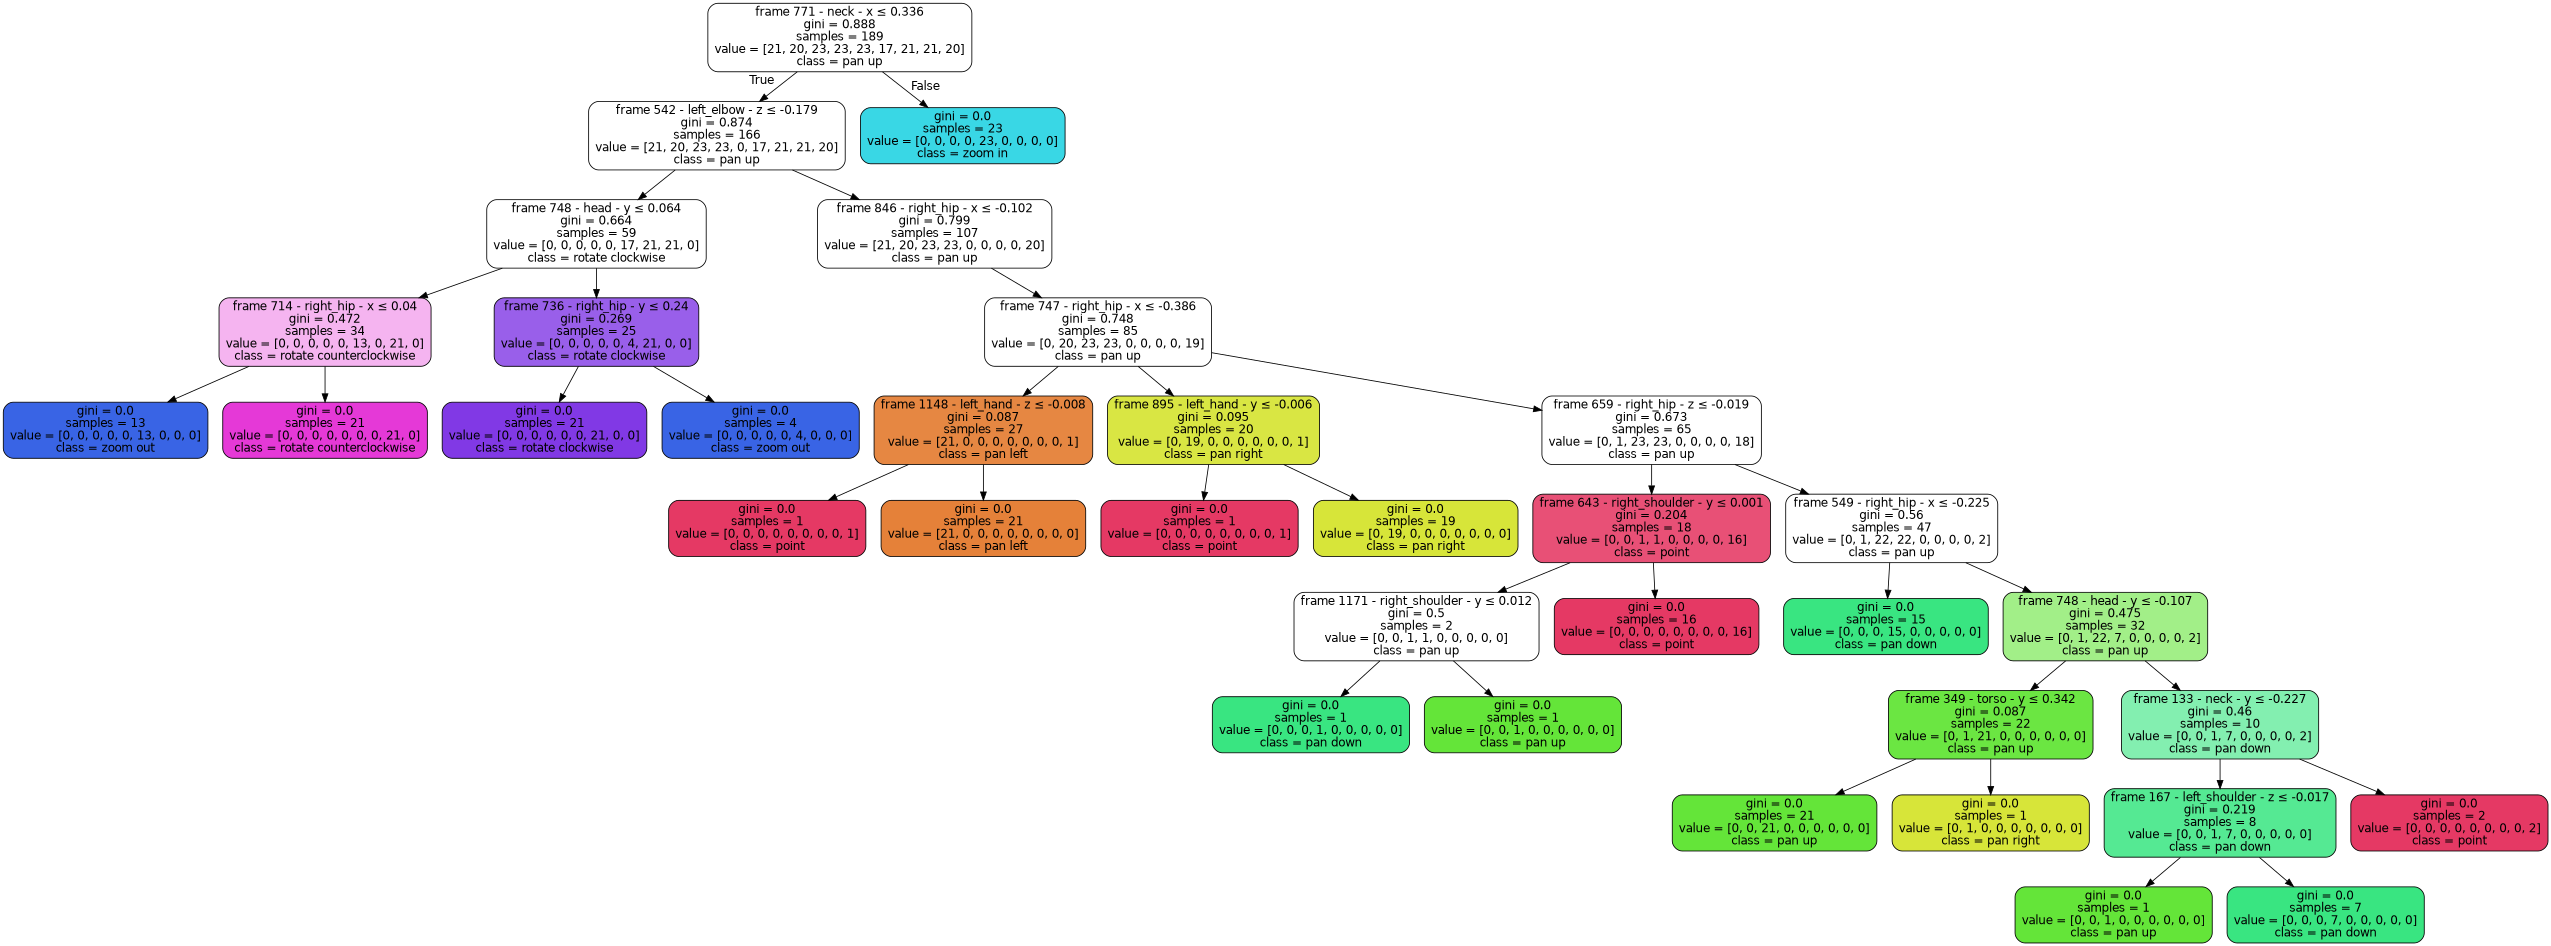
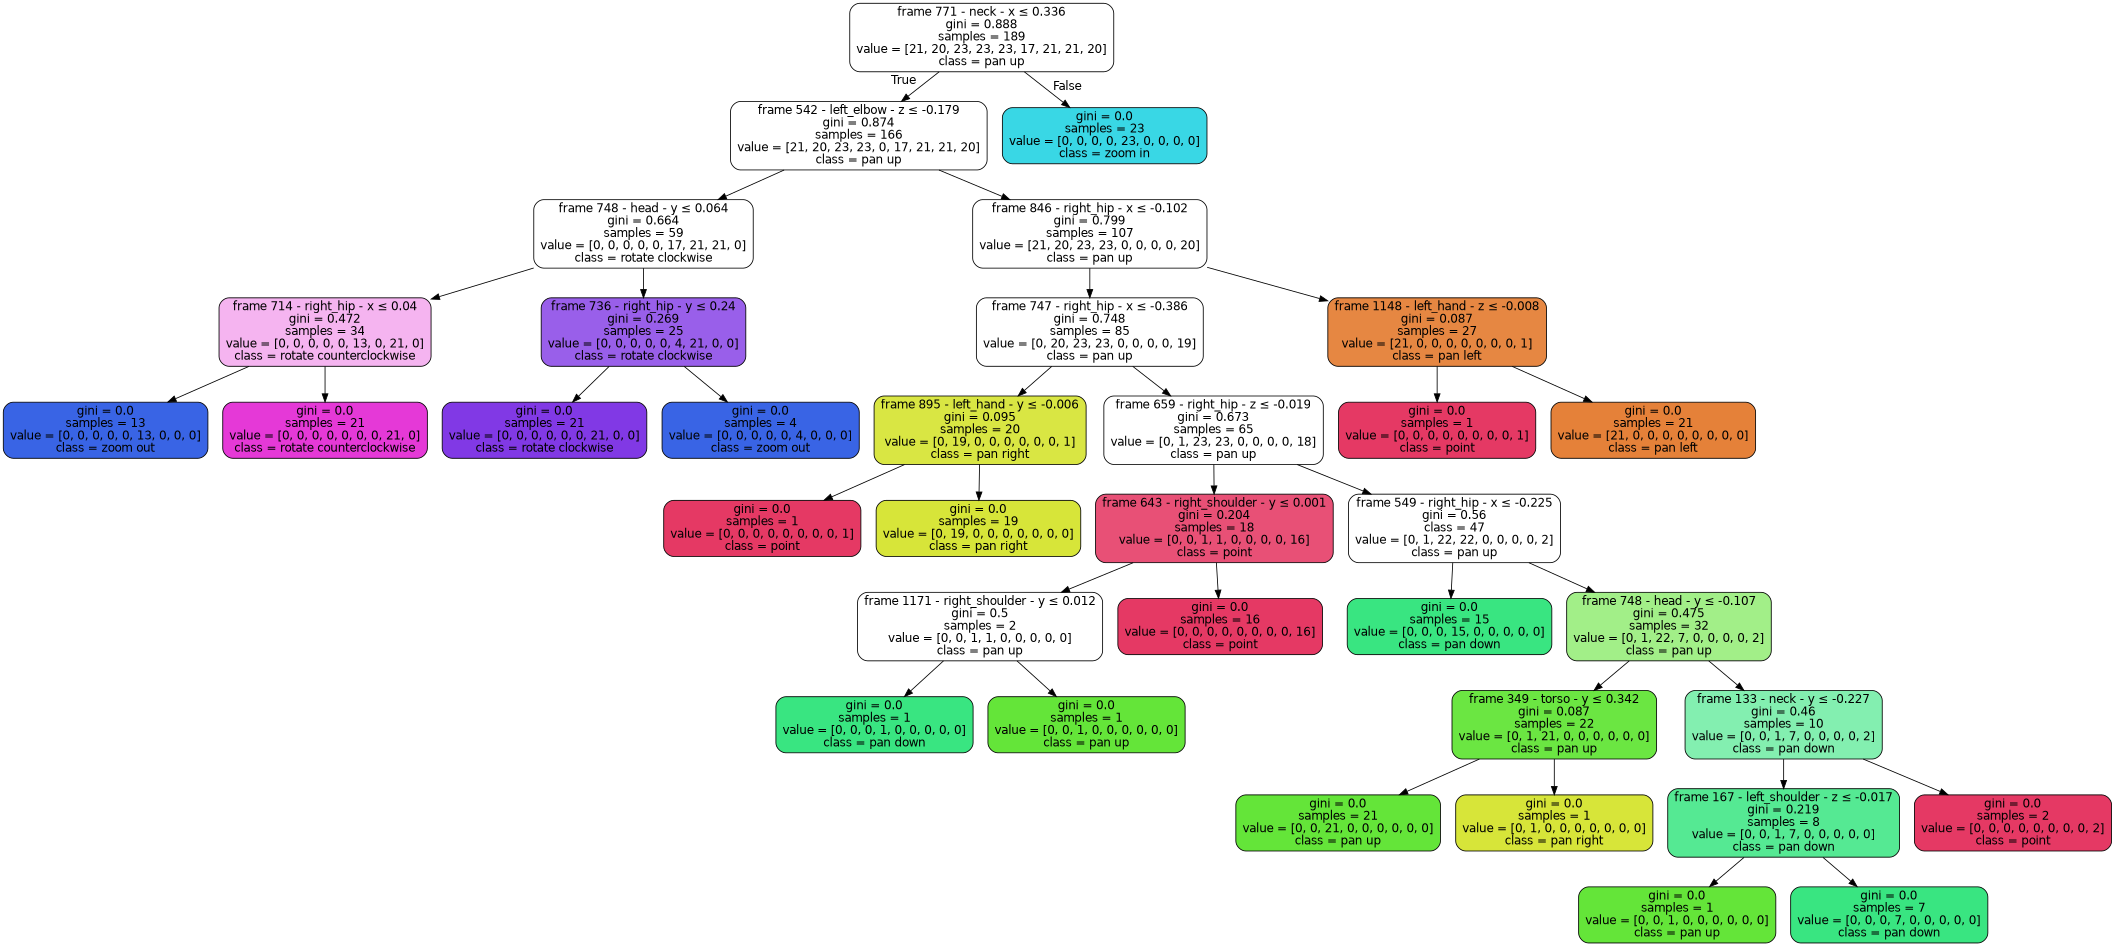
(1044, 378) -> (1263, 283)
(1892, 528) -> (1454, 528)
